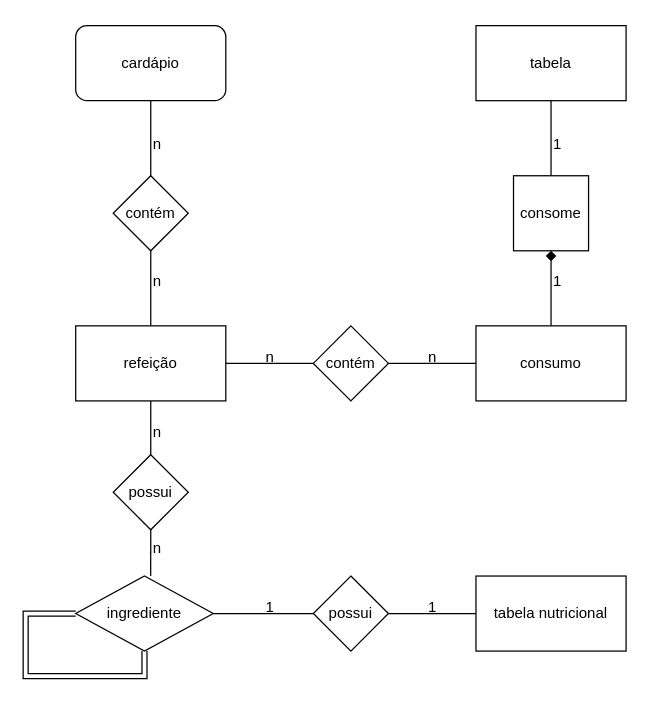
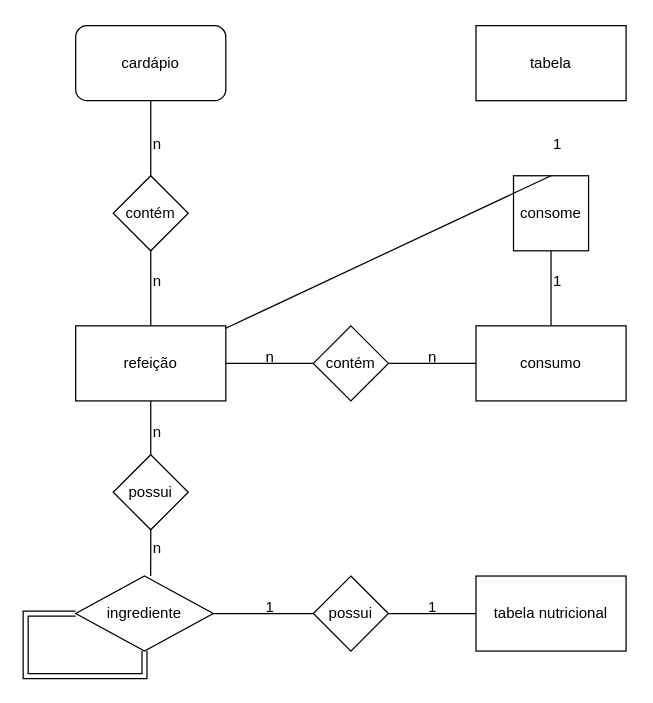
(551, 139) -> (388, 252)
(551, 261) -> (551, 256)
